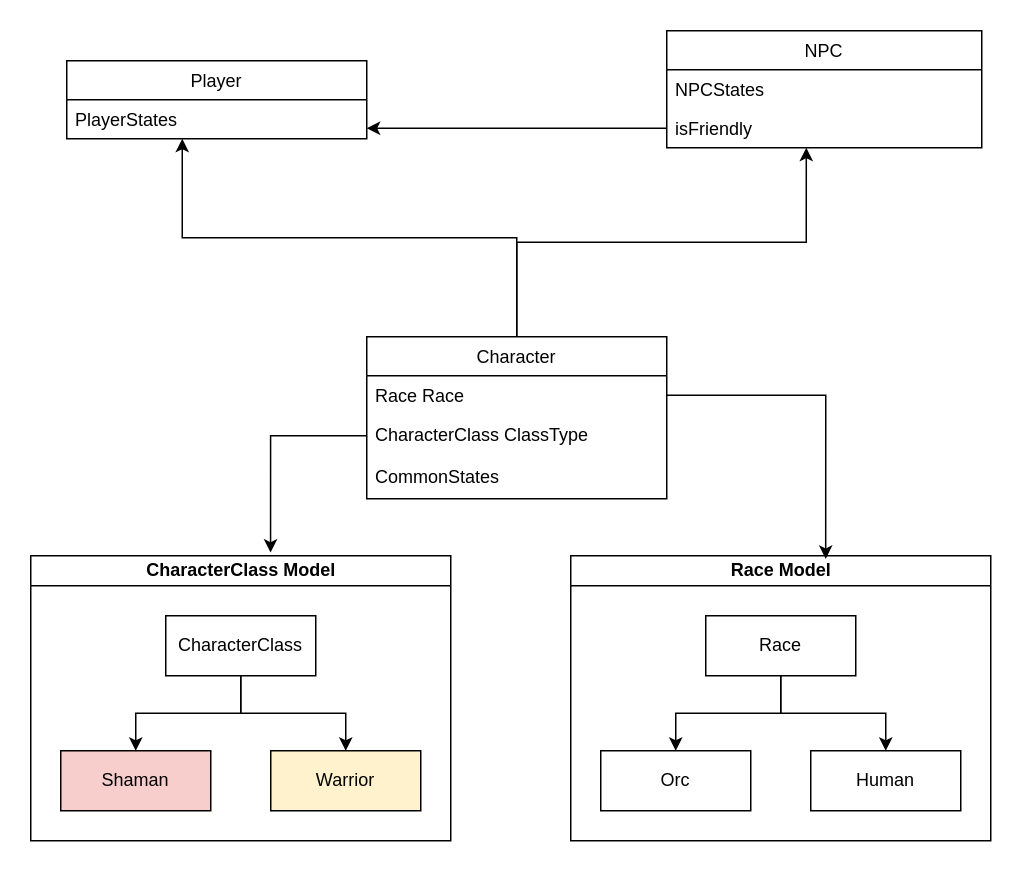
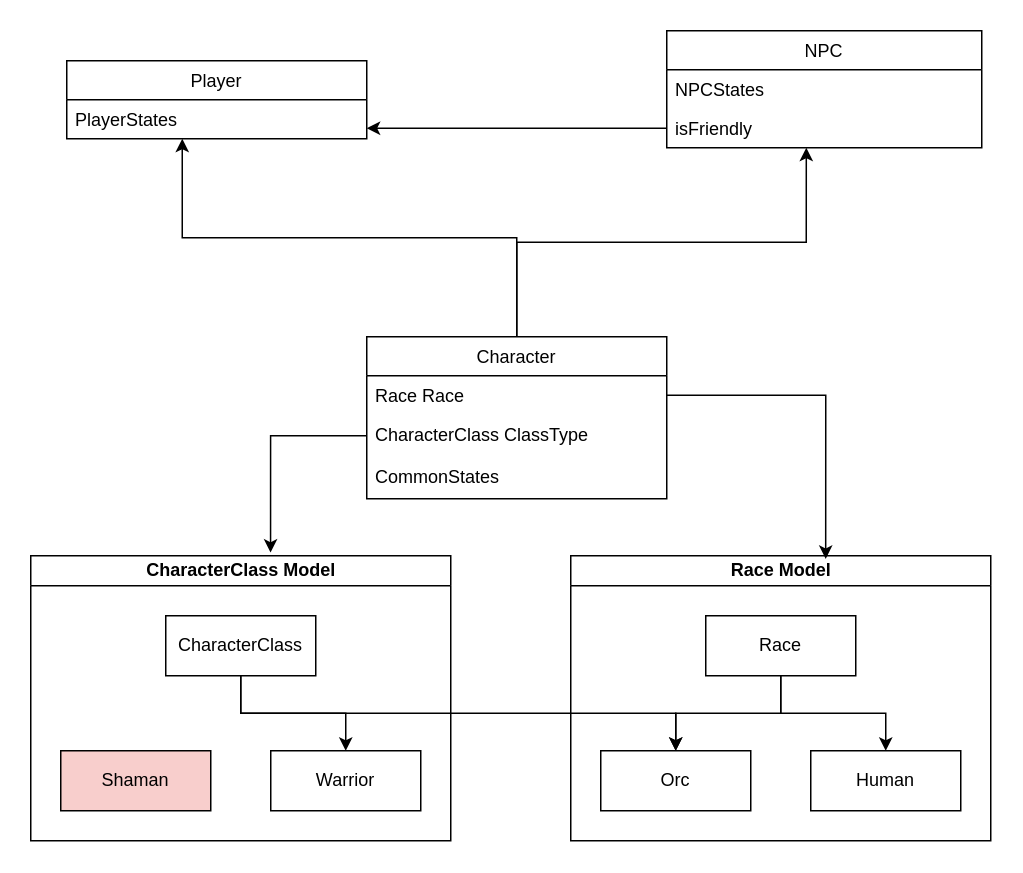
(174, 713) -> (510, 713)
(346, 781) -> (346, 781)
